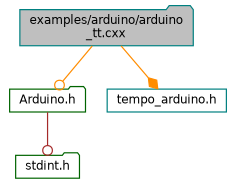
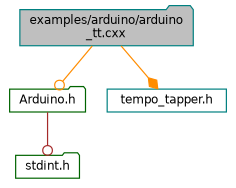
(167, 101) -> (167, 101)
